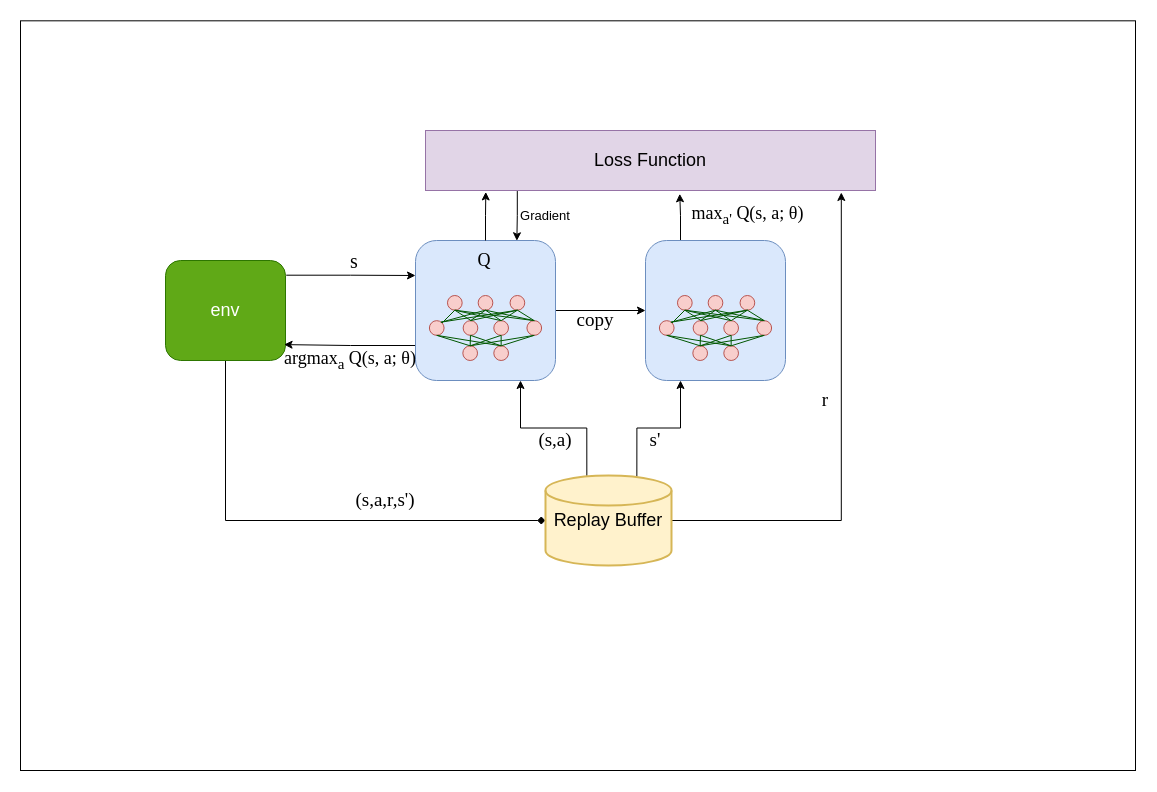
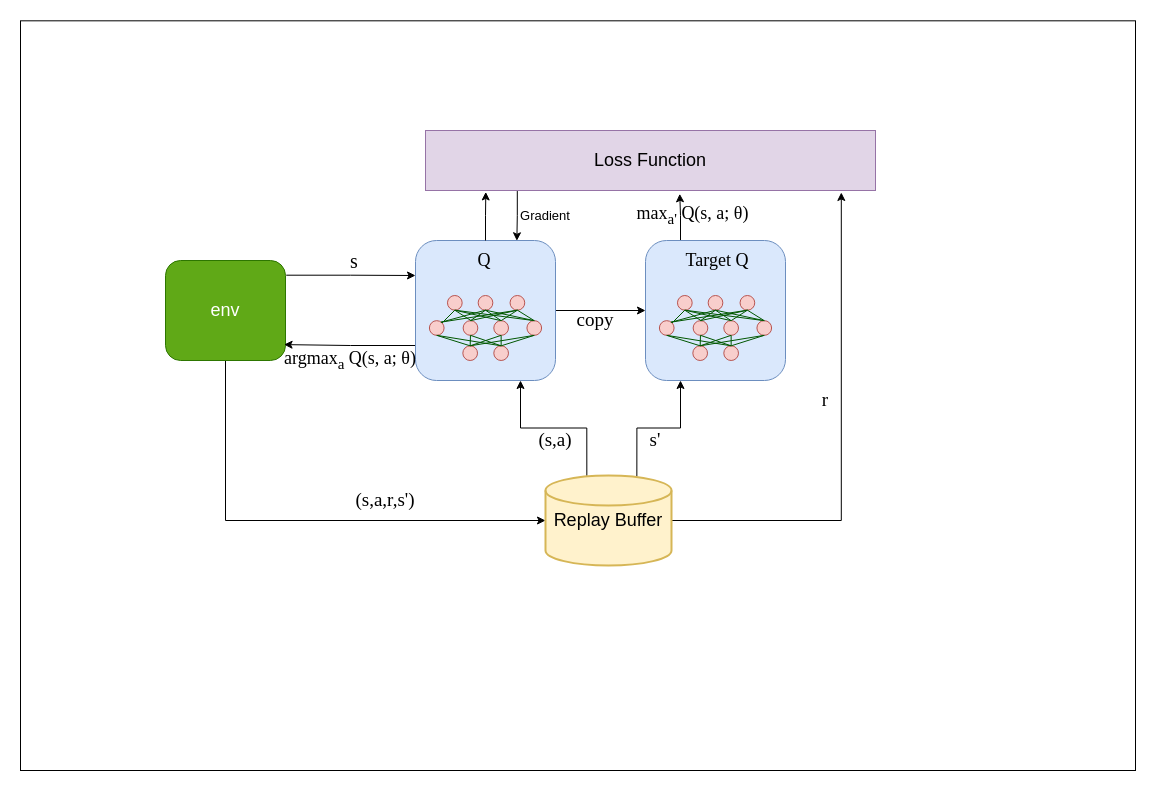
(747, 216) -> (692, 216)
none -> (718, 261)
(537, 521) -> (537, 521)
